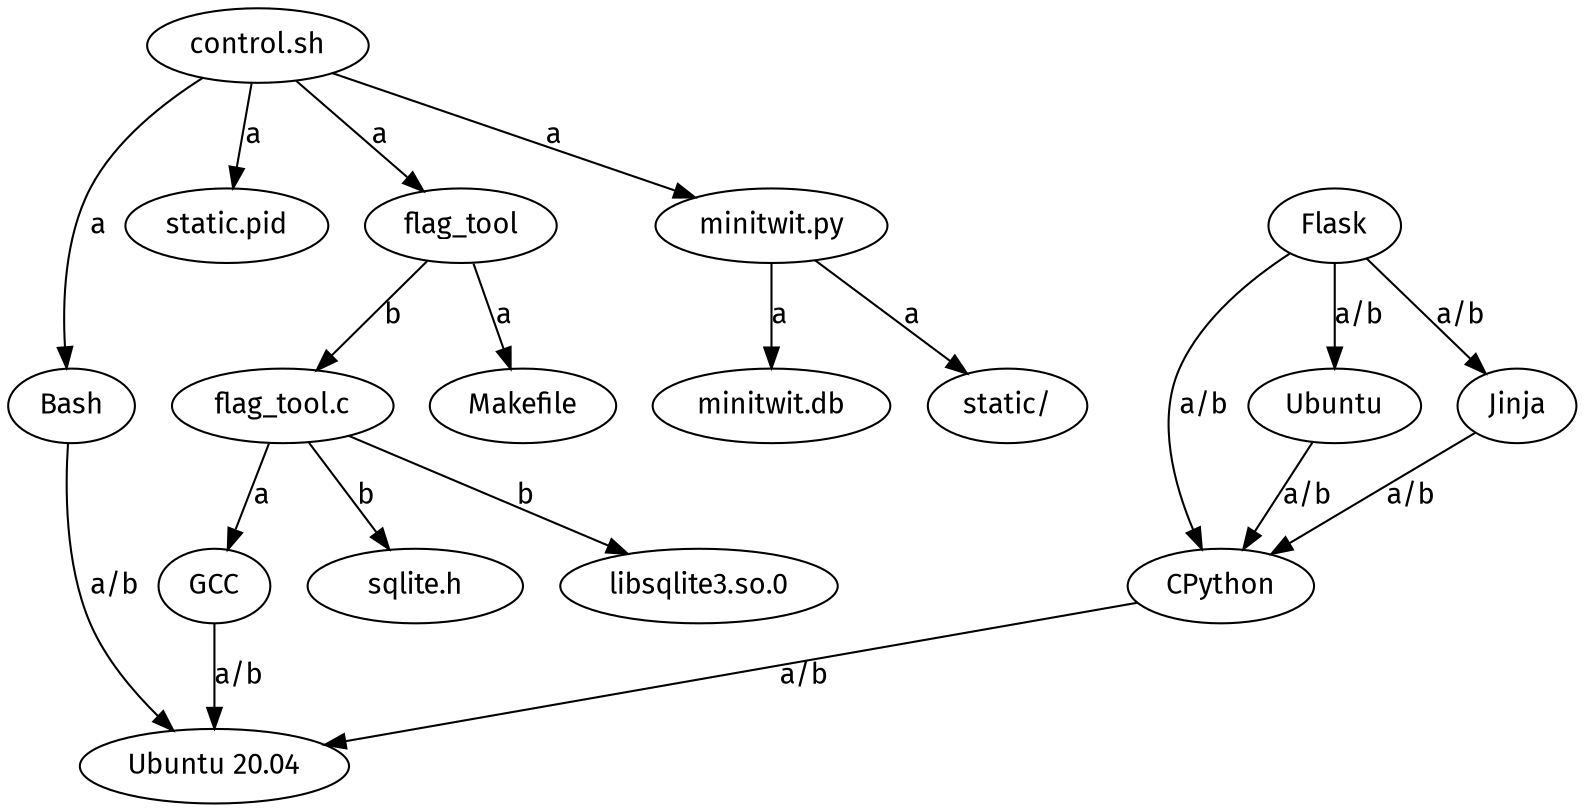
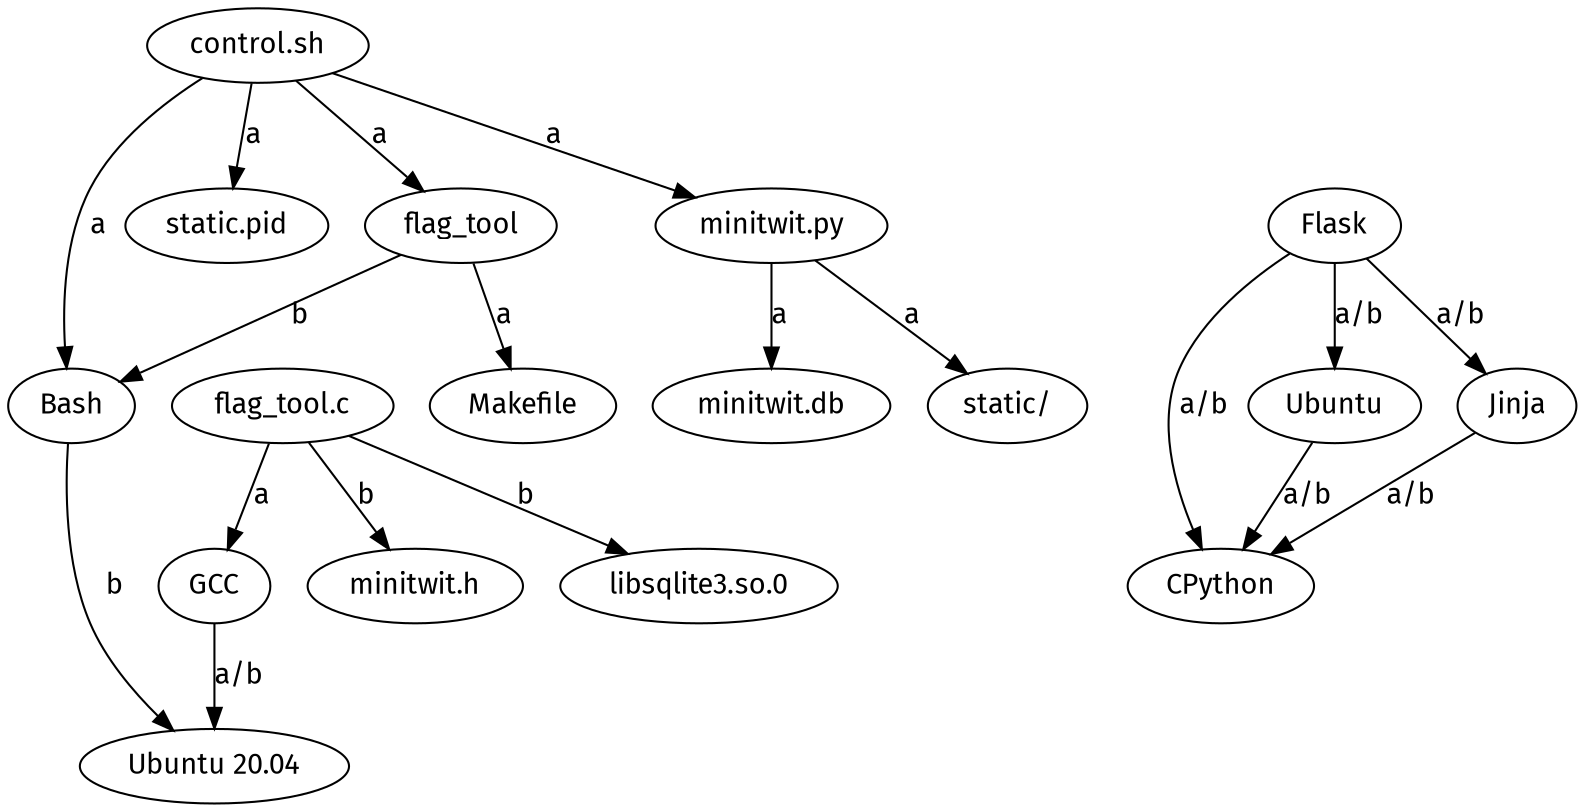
(380, 308) -> (271, 314)
(115, 586) -> (115, 586)
(415, 586) -> (415, 586)
(742, 672) -> none
